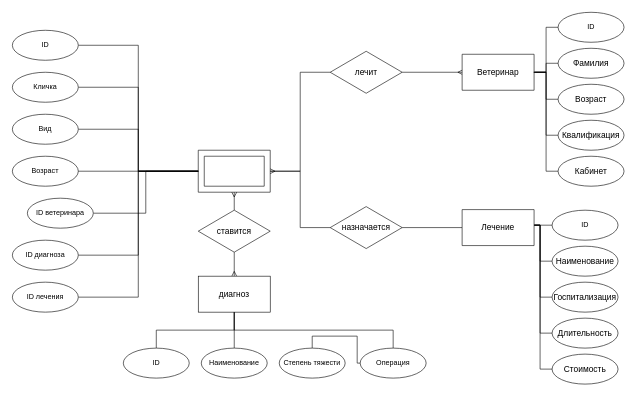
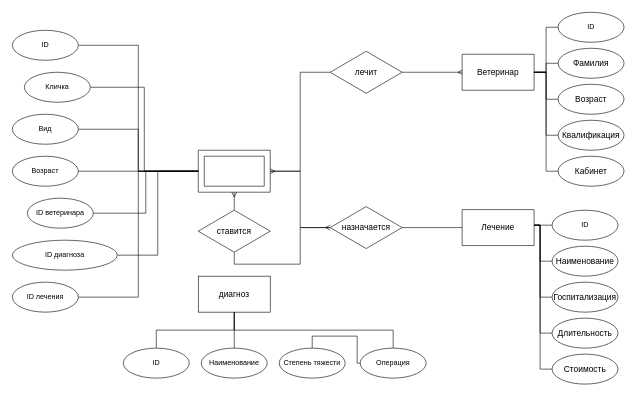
(45, 87) -> (57, 87)
(45, 255) -> (65, 255)
(234, 269) -> (283, 264)
